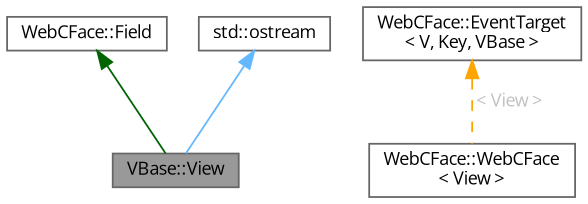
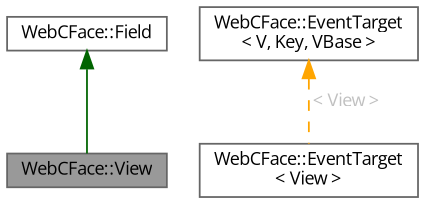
(264, 34) -> none
(176, 170) -> (87, 170)
(472, 170) -> (309, 170)
